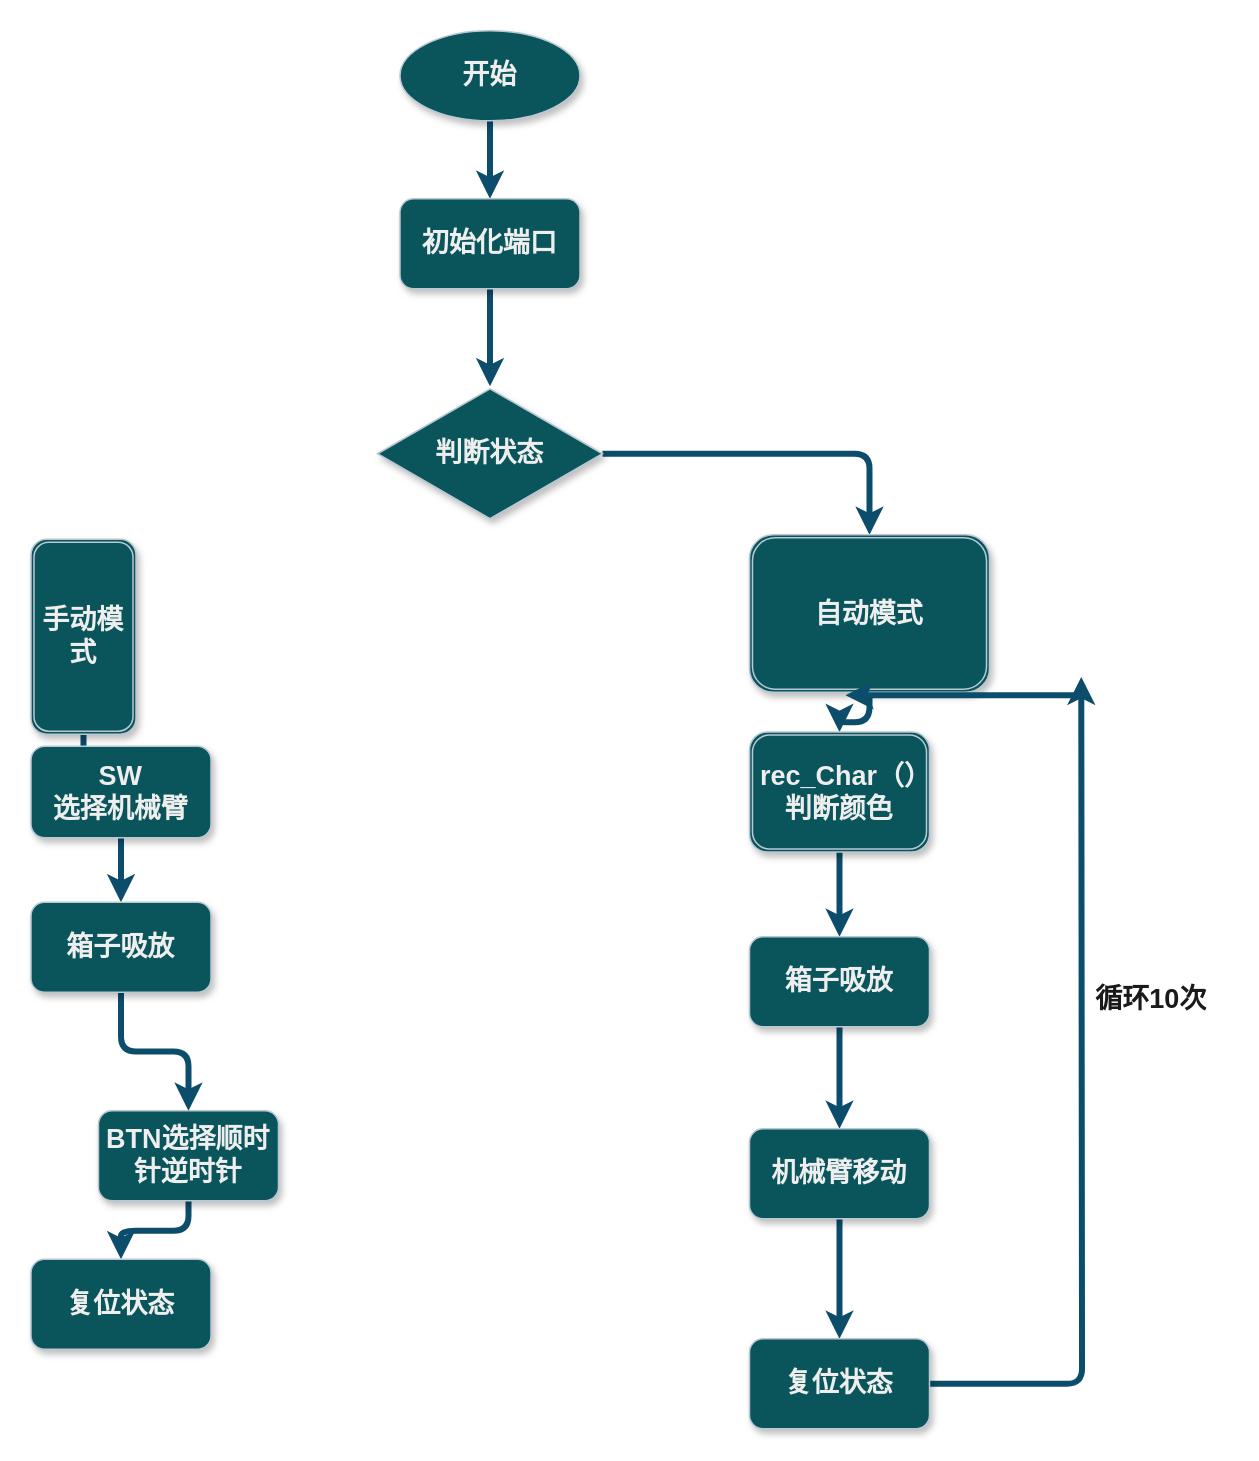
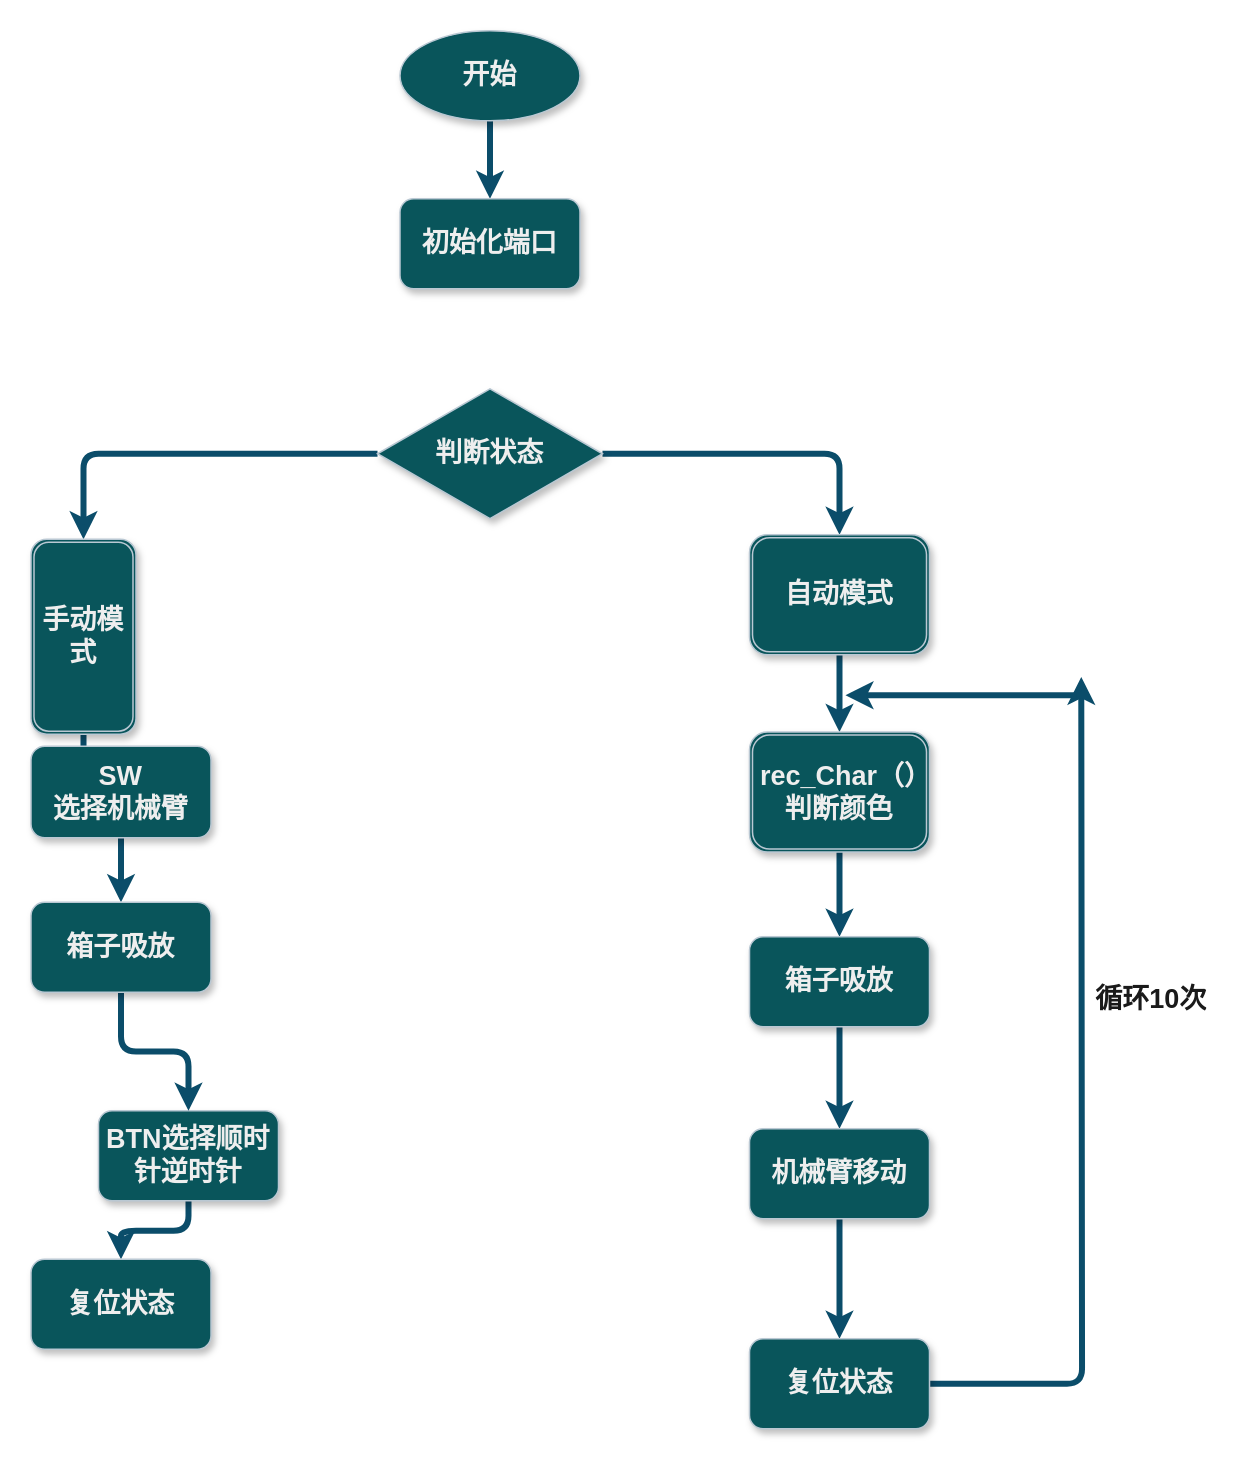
(490, 328) -> none
none -> (202, 454)
(869, 614) -> (839, 595)
